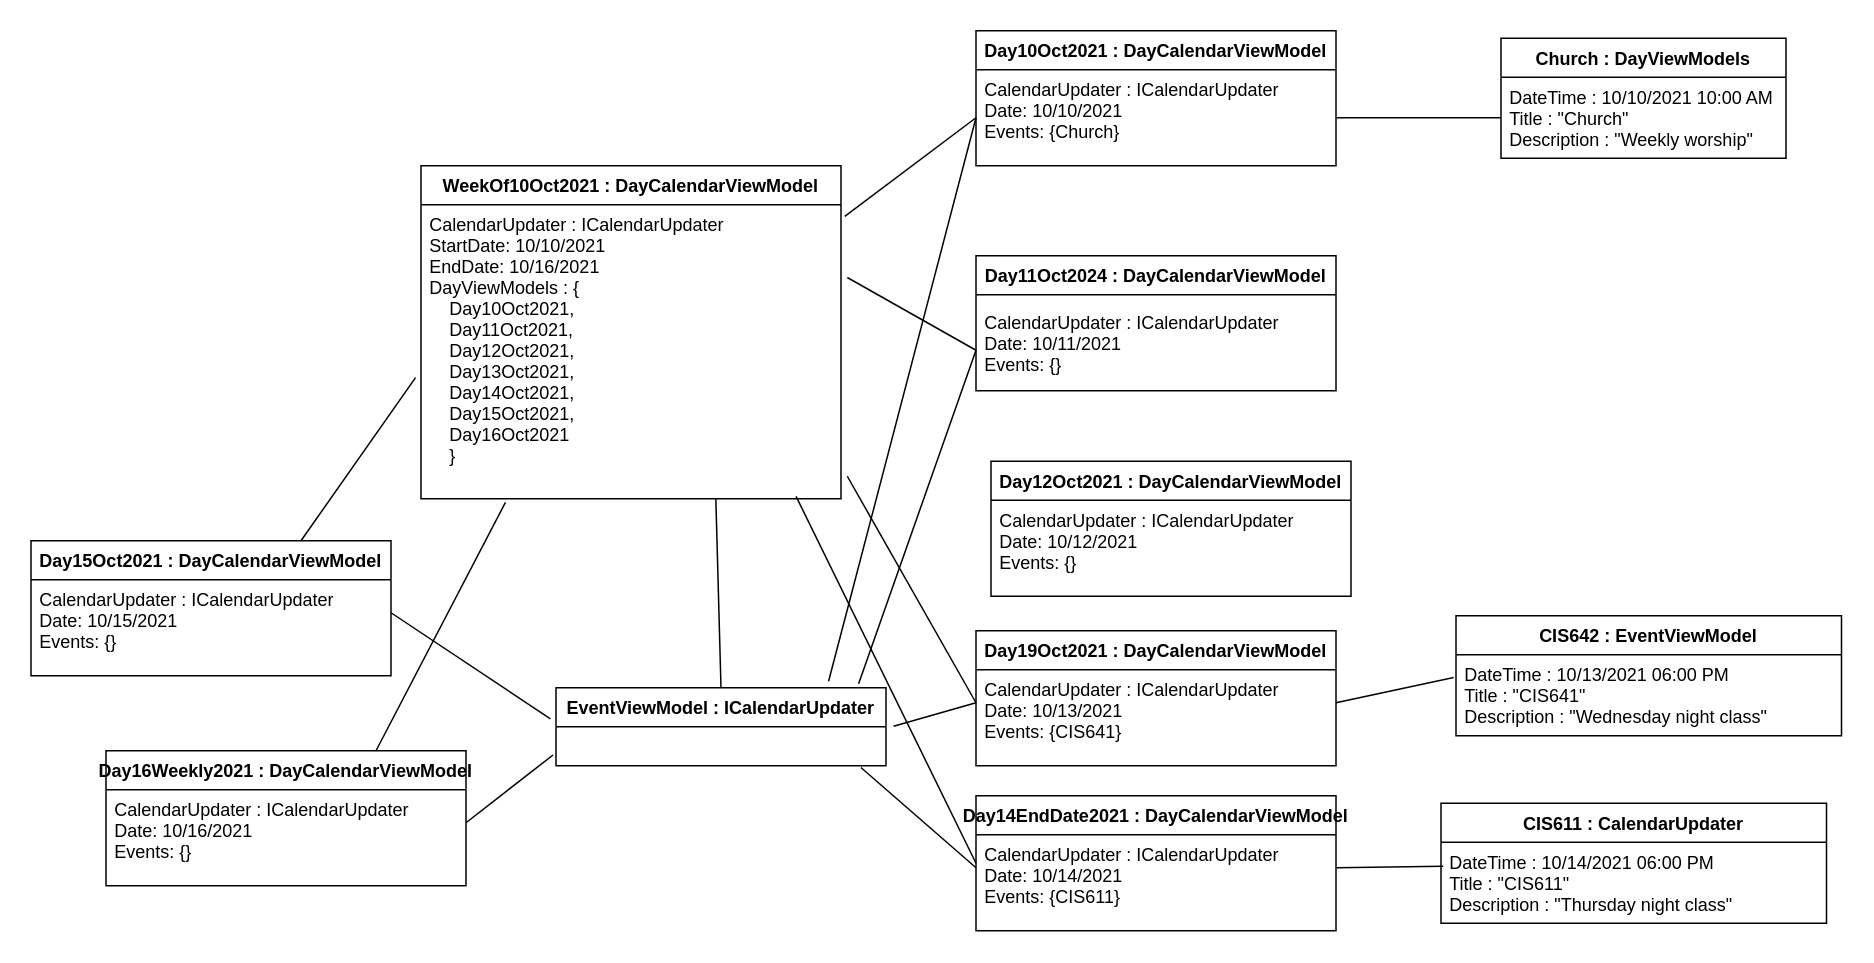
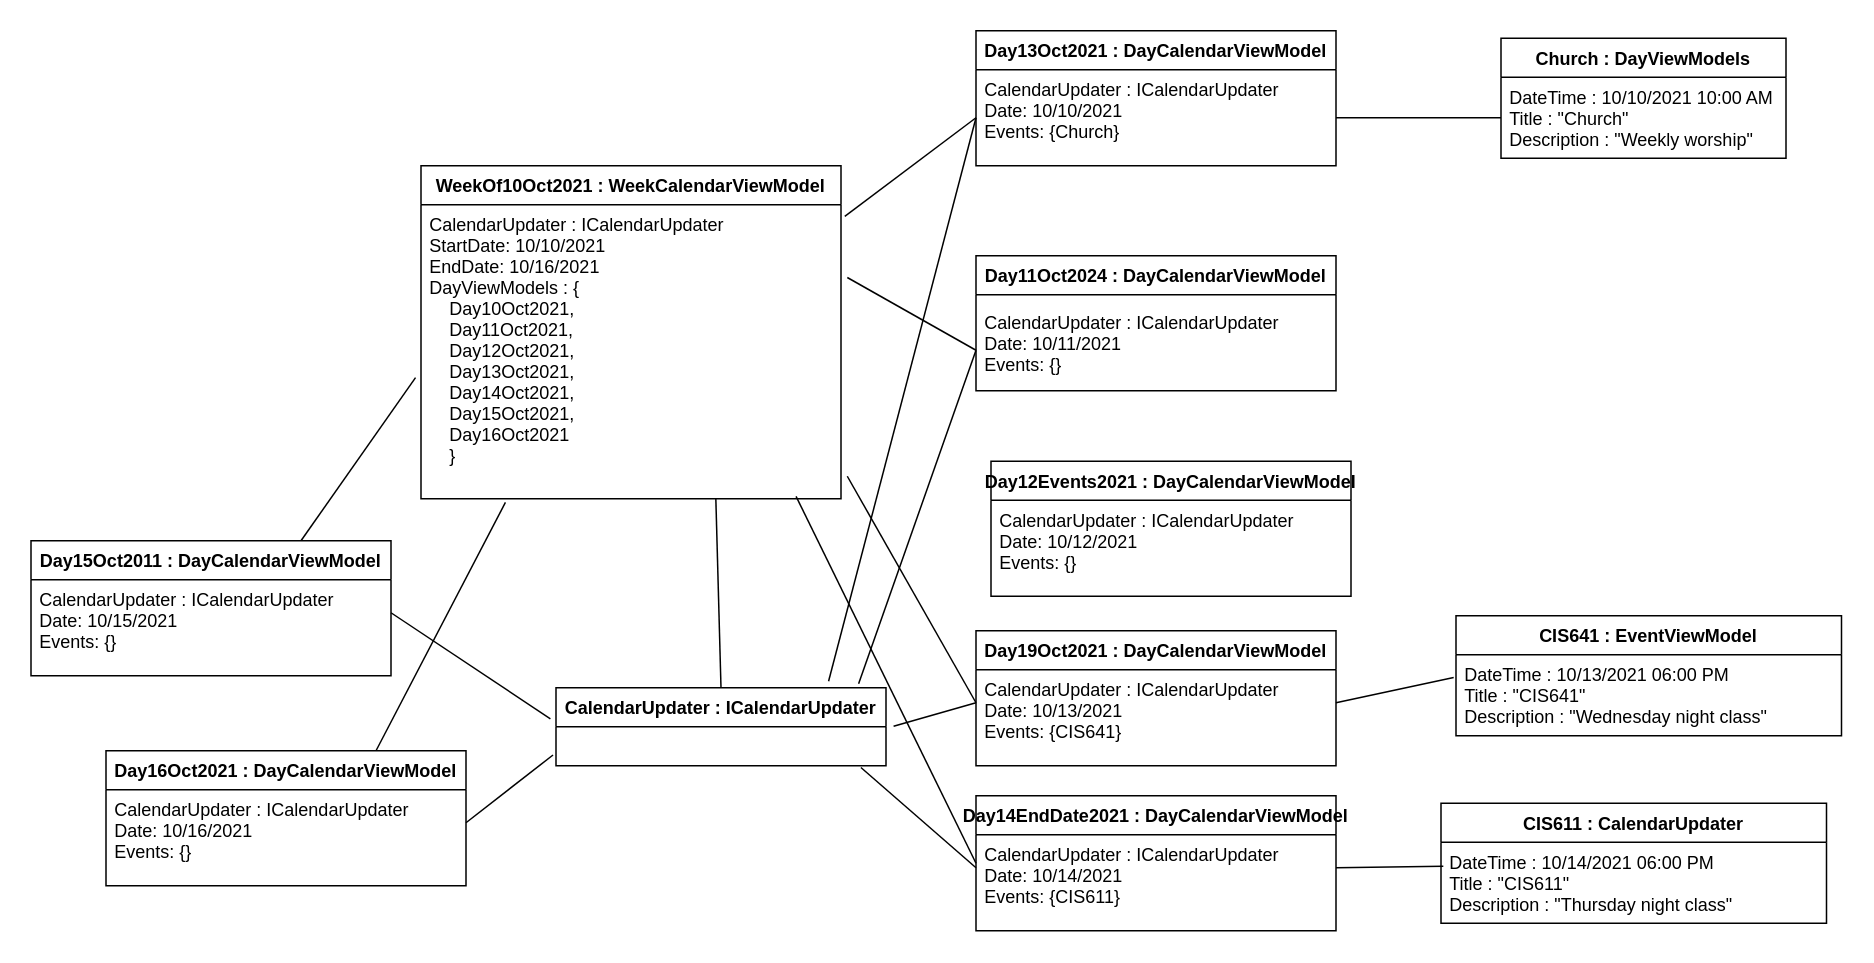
(1155, 51) -> (1155, 51)
(630, 186) -> (630, 186)
(1170, 482) -> (1170, 482)
(210, 561) -> (210, 561)
(1648, 636) -> (1648, 636)
(720, 708) -> (720, 708)
(285, 771) -> (285, 771)
